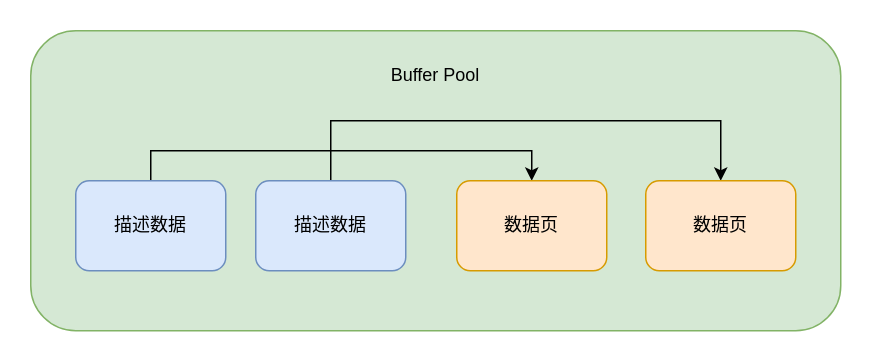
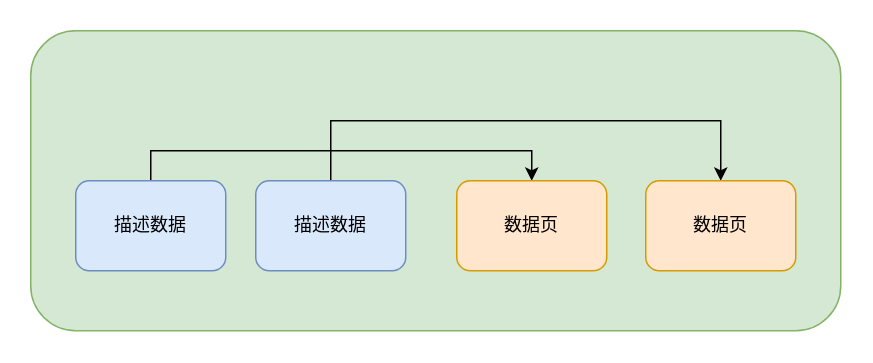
(436, 76) -> none
